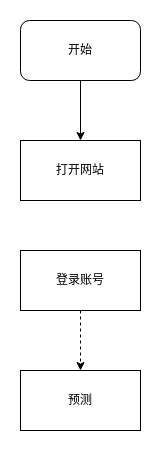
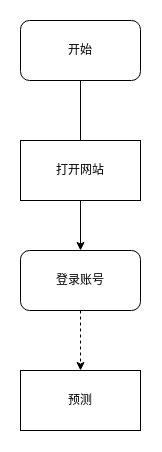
(81, 132) -> (81, 135)
none -> (81, 222)
(81, 281) -> (81, 281)
